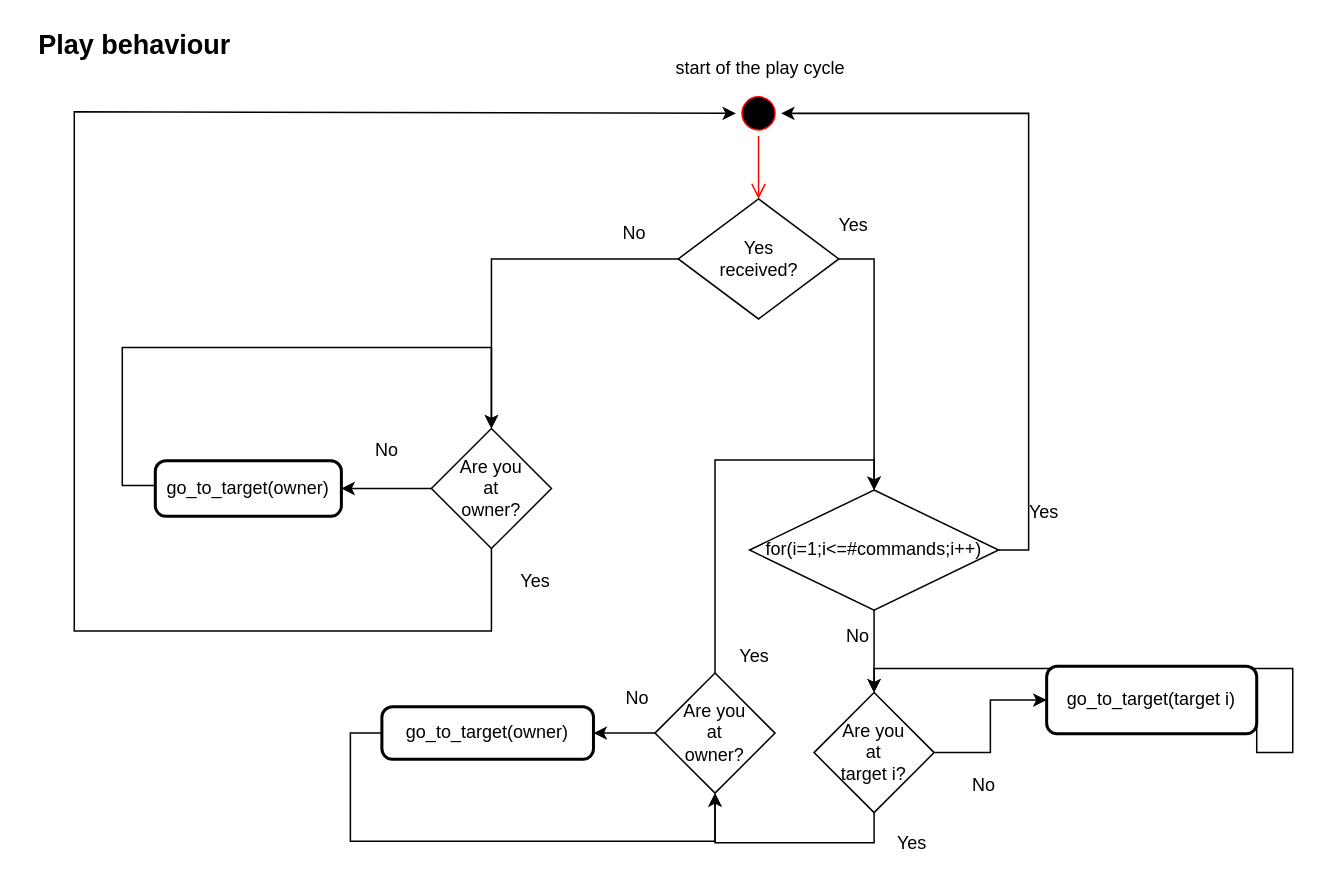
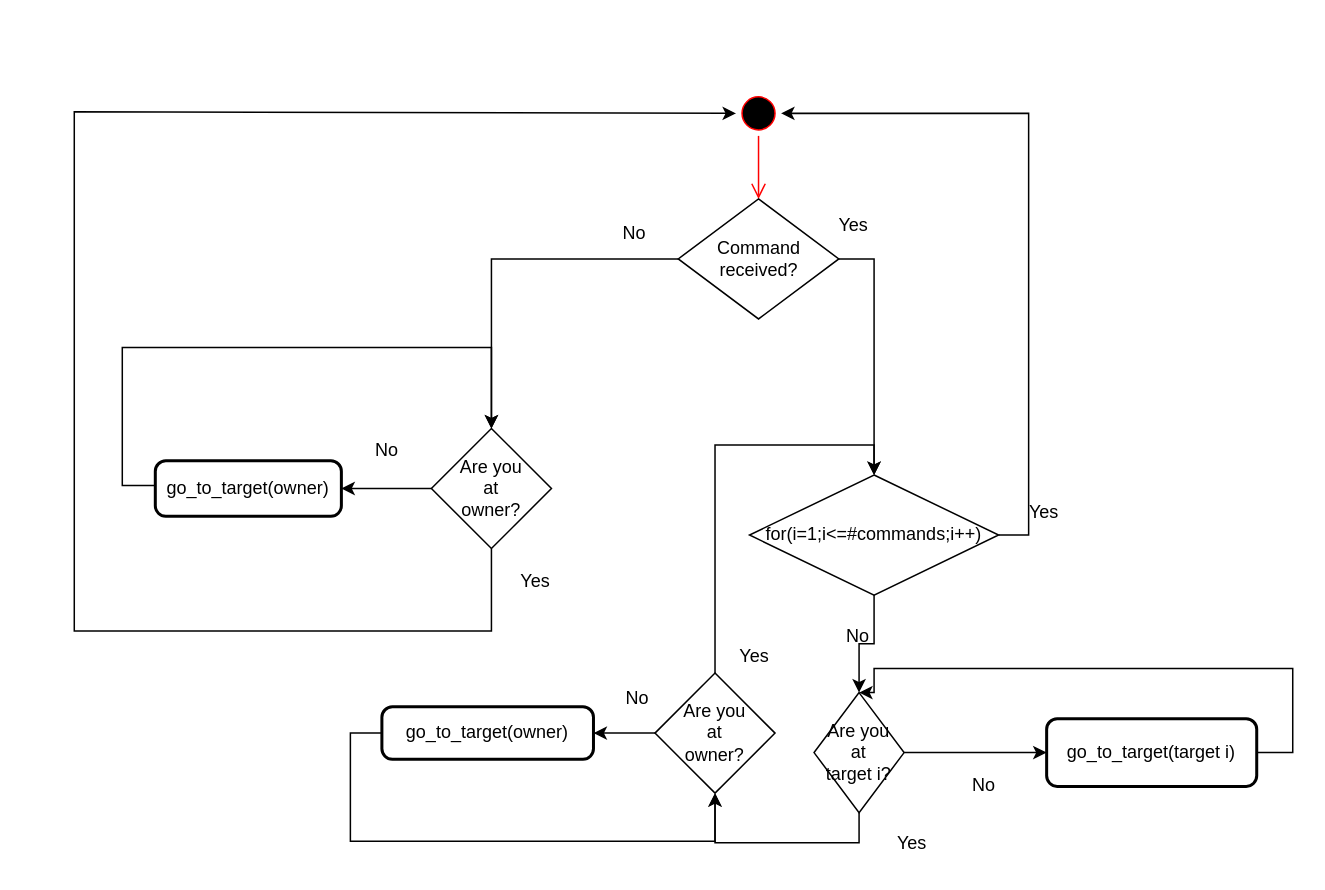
(134, 46) -> none
(759, 68) -> none
(759, 259) -> (759, 259)
(874, 550) -> (874, 535)
(1151, 700) -> (1151, 752)
(874, 752) -> (859, 752)
